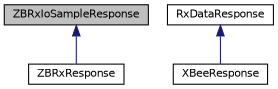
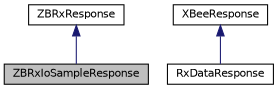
(76, 50) -> (76, 50)
(220, 50) -> (220, 50)
